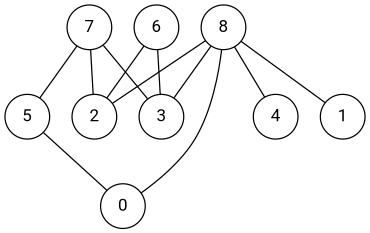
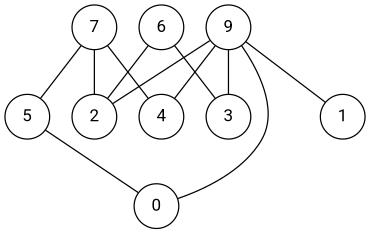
(224, 27) -> (228, 27)
(120, 65) -> (123, 65)
